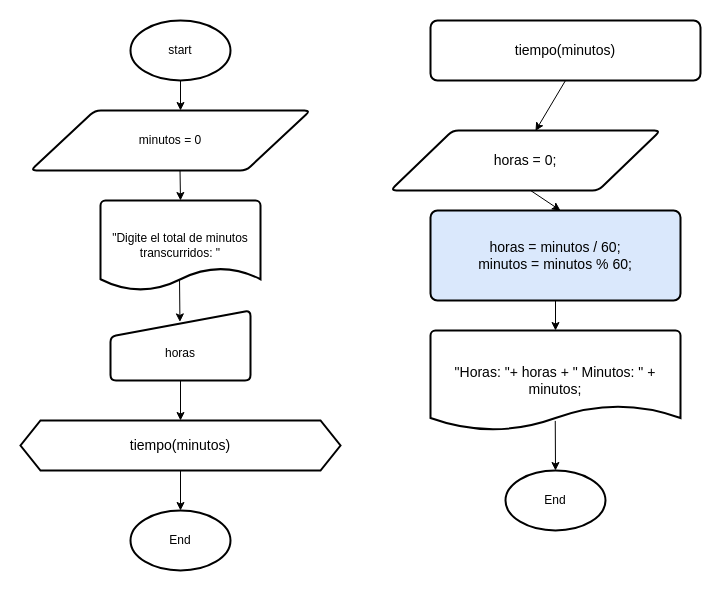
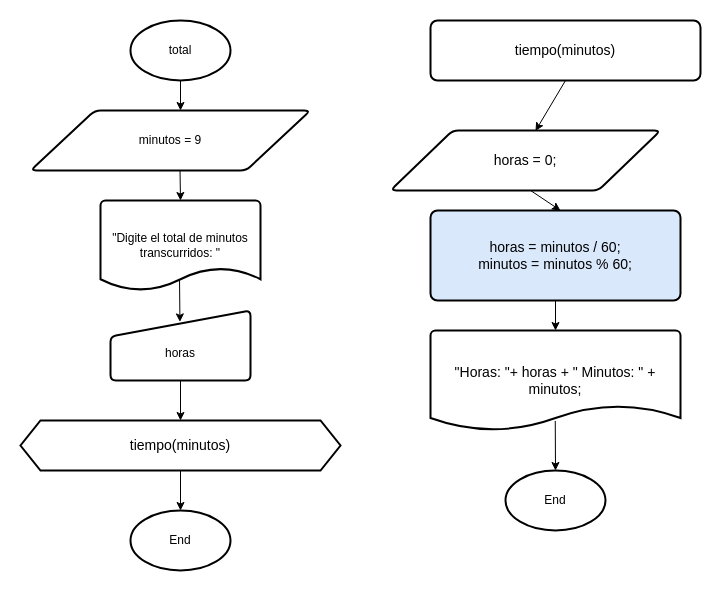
(181, 51) -> (181, 51)
(171, 141) -> (171, 141)
